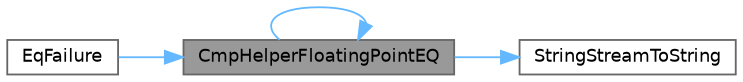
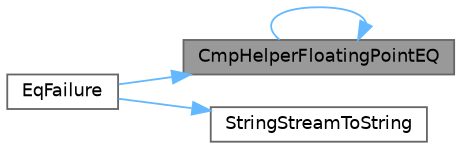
(478, 57) -> (155, 103)
